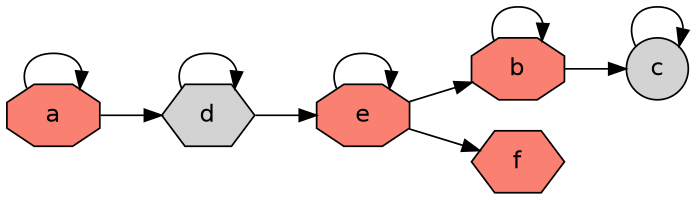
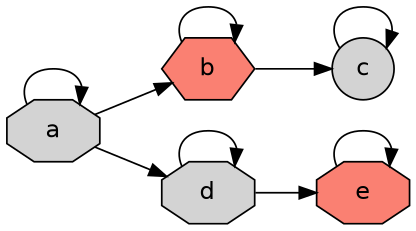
(518, 69) -> (208, 69)
(432, 95) -> (125, 102)
(53, 115) -> (53, 131)
(208, 115) -> (208, 193)
(518, 162) -> none
